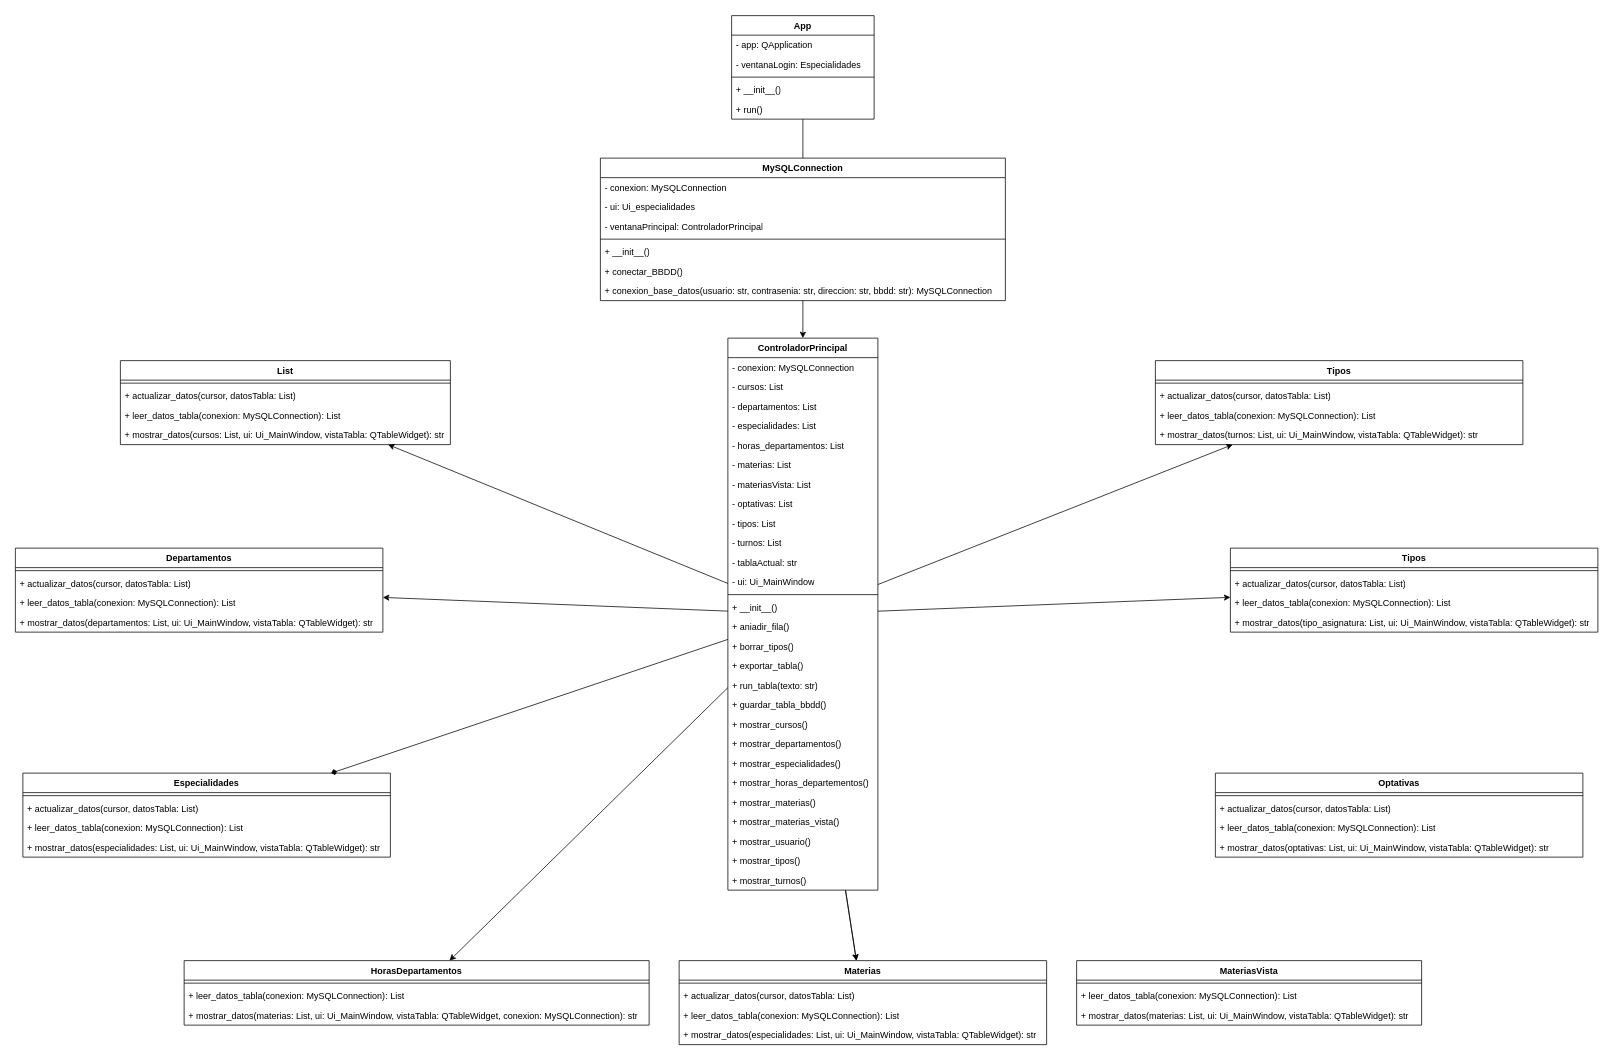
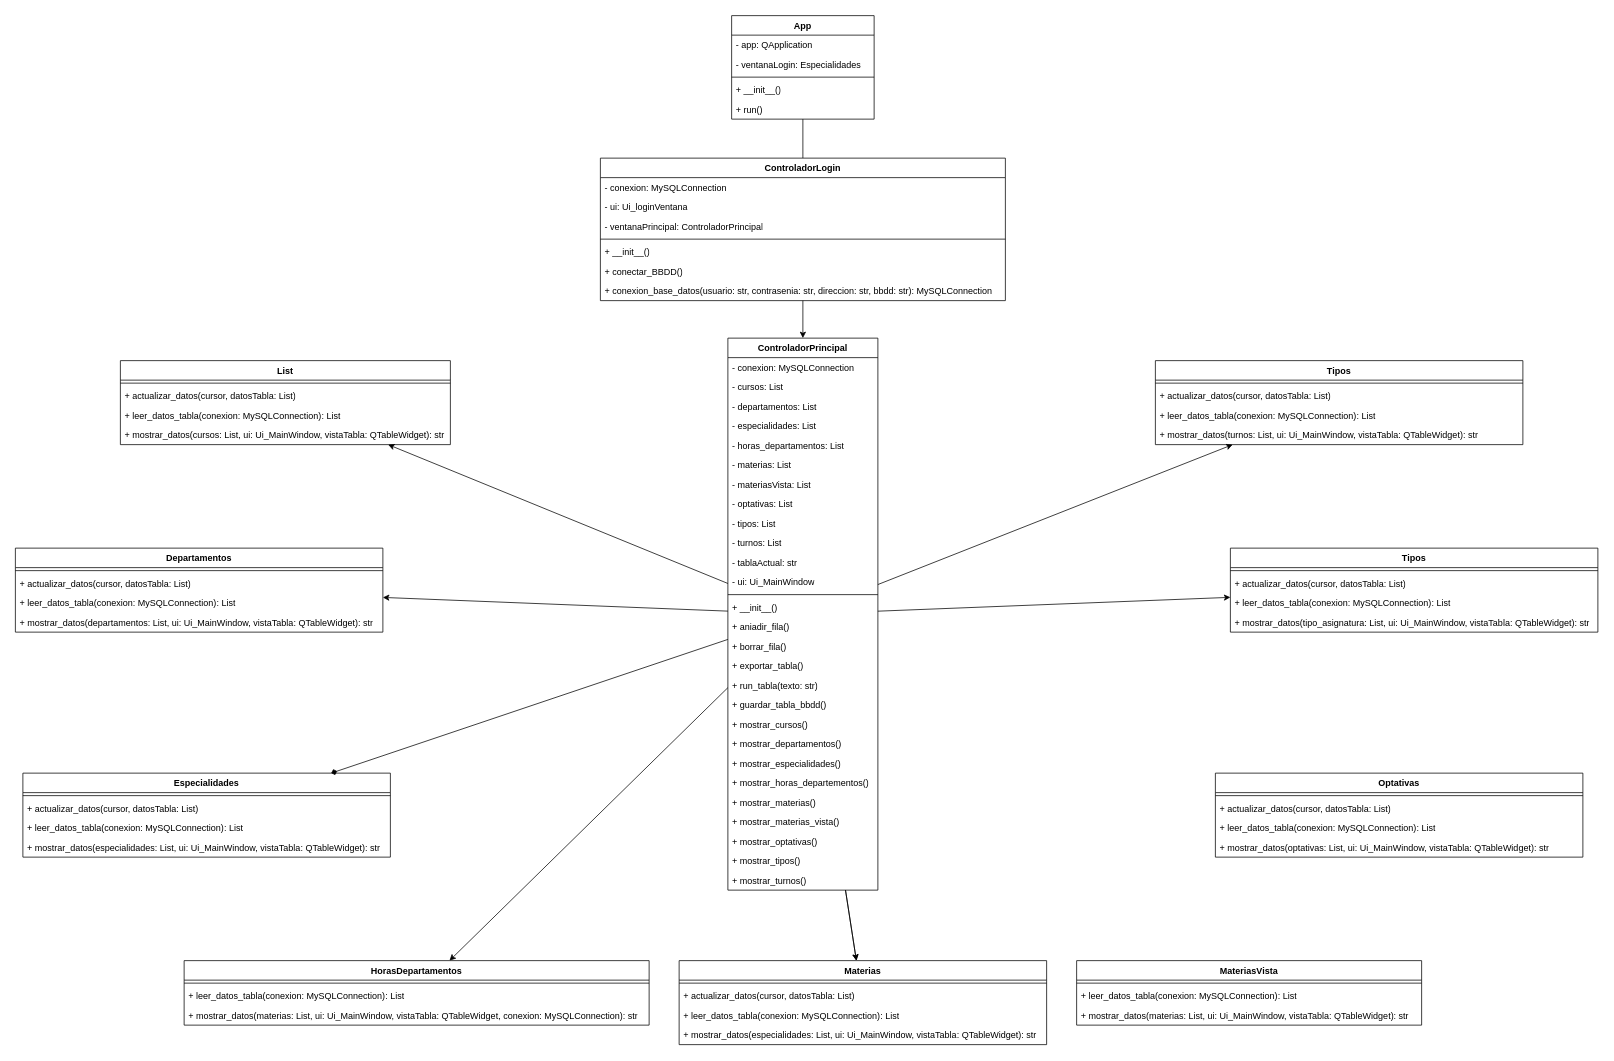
(803, 169) -> (803, 169)
(653, 208) -> (650, 208)
(770, 647) -> (767, 647)
(778, 842) -> (783, 842)
